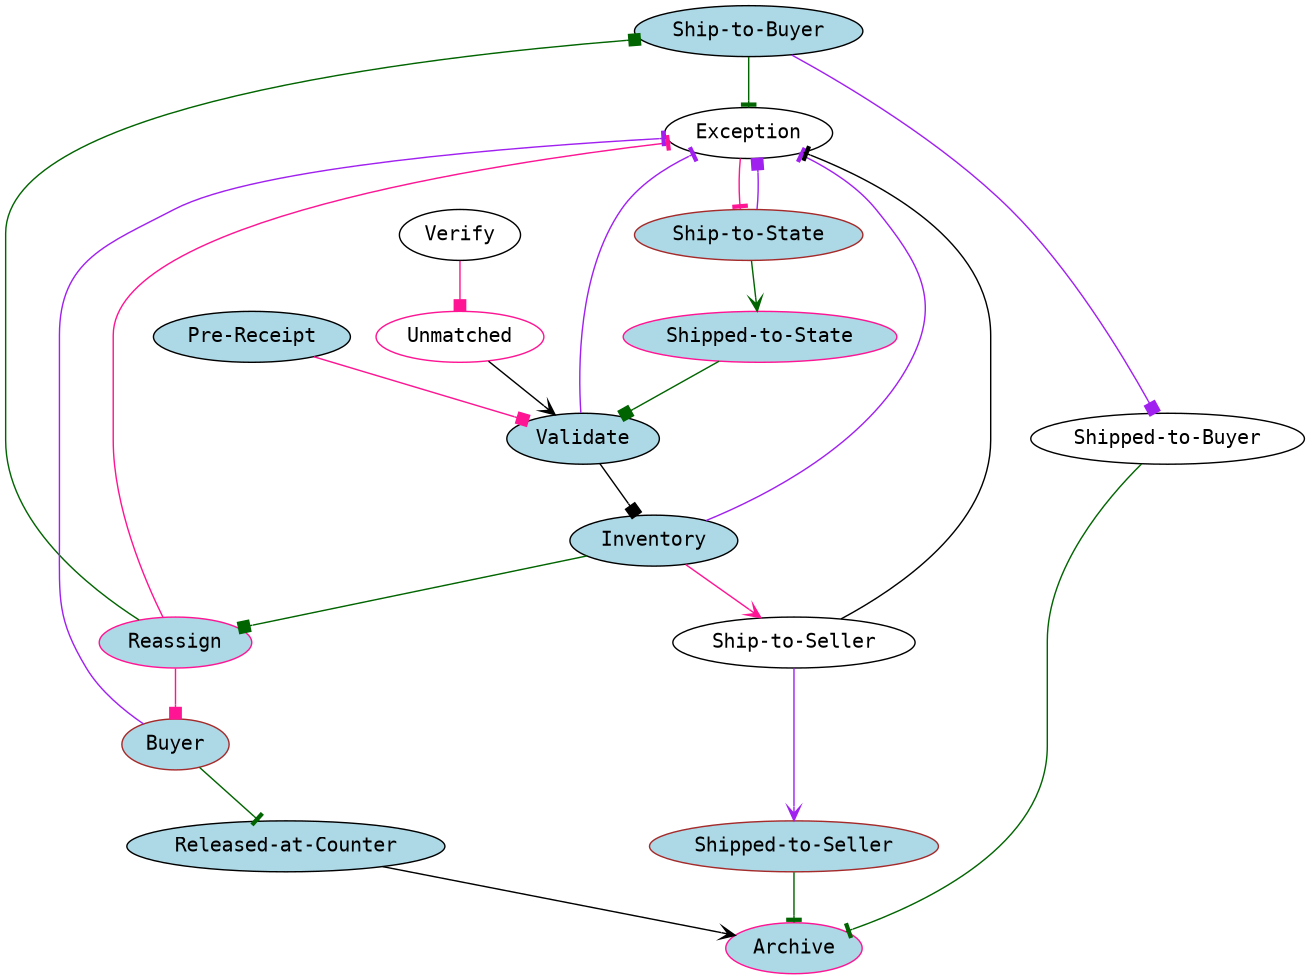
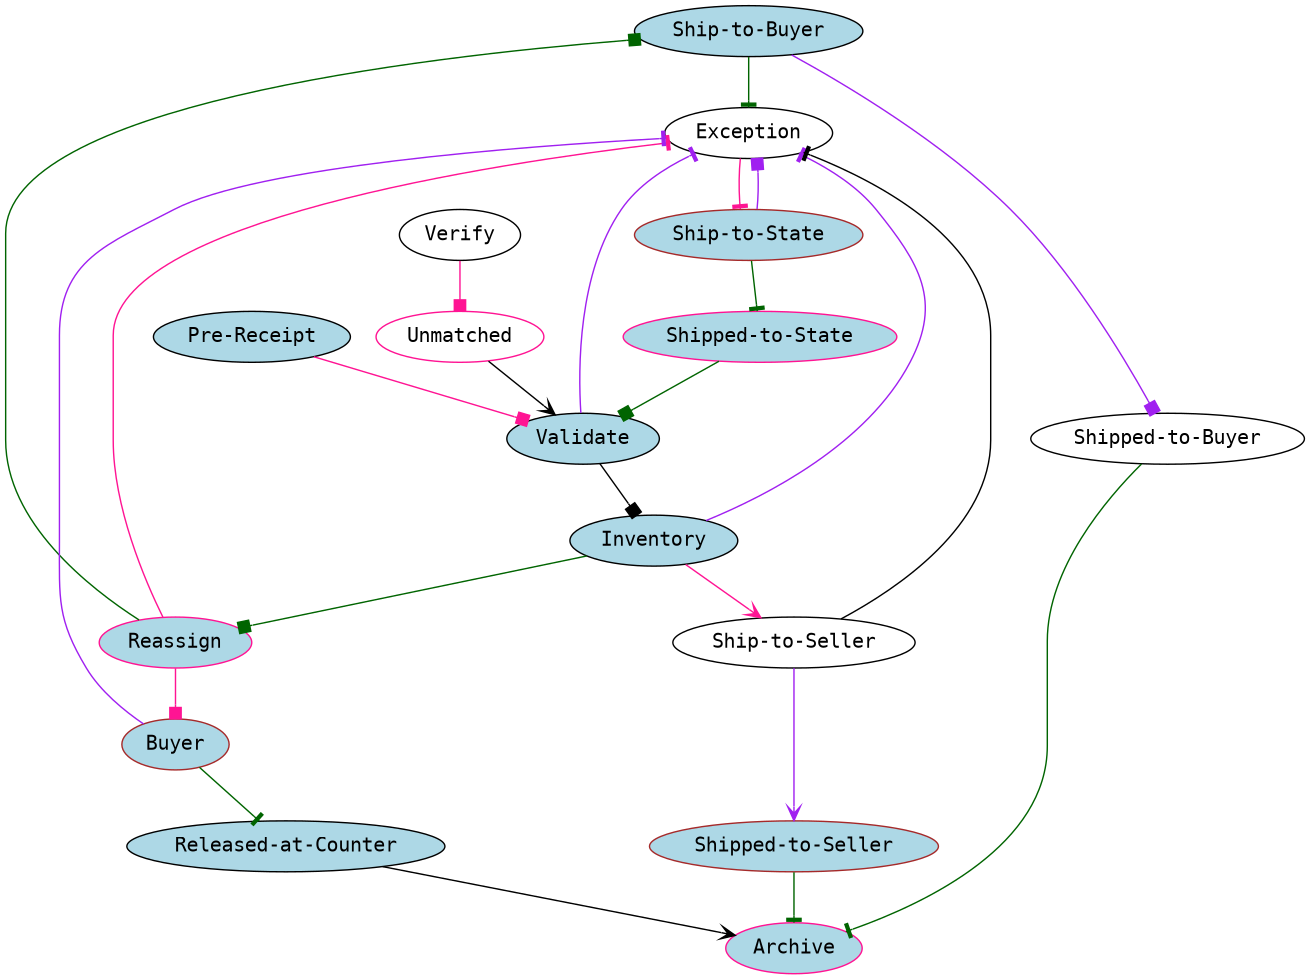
(754, 279) -> (754, 282)
